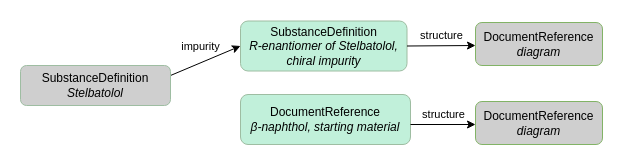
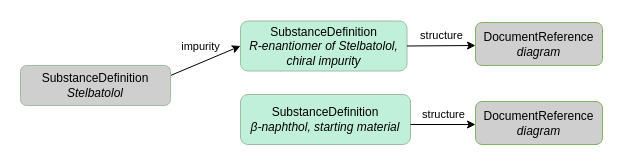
(326, 120) -> (326, 120)
